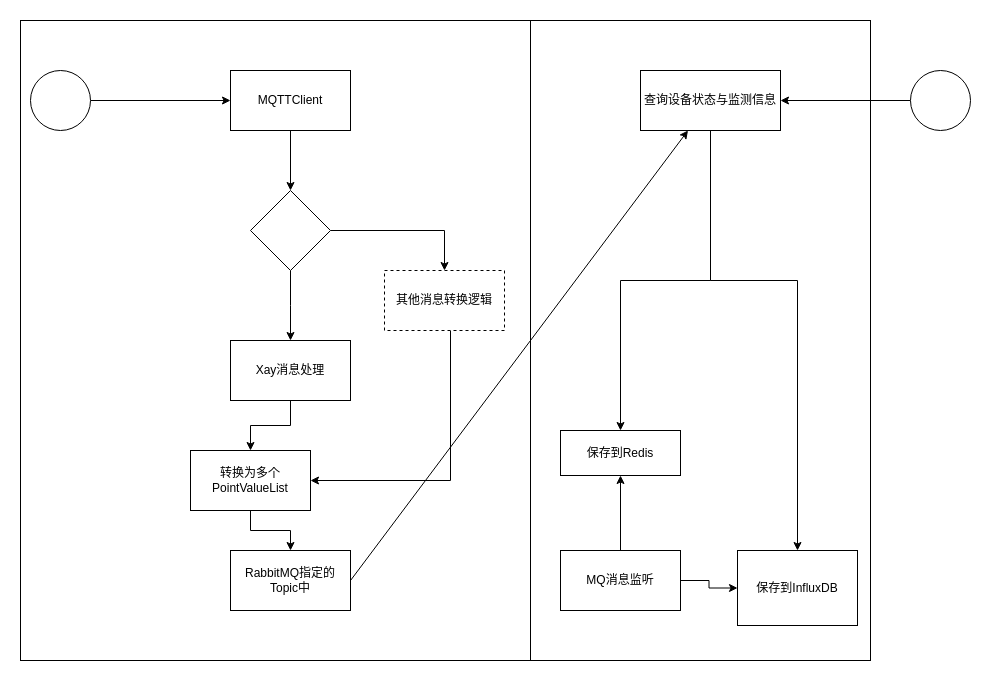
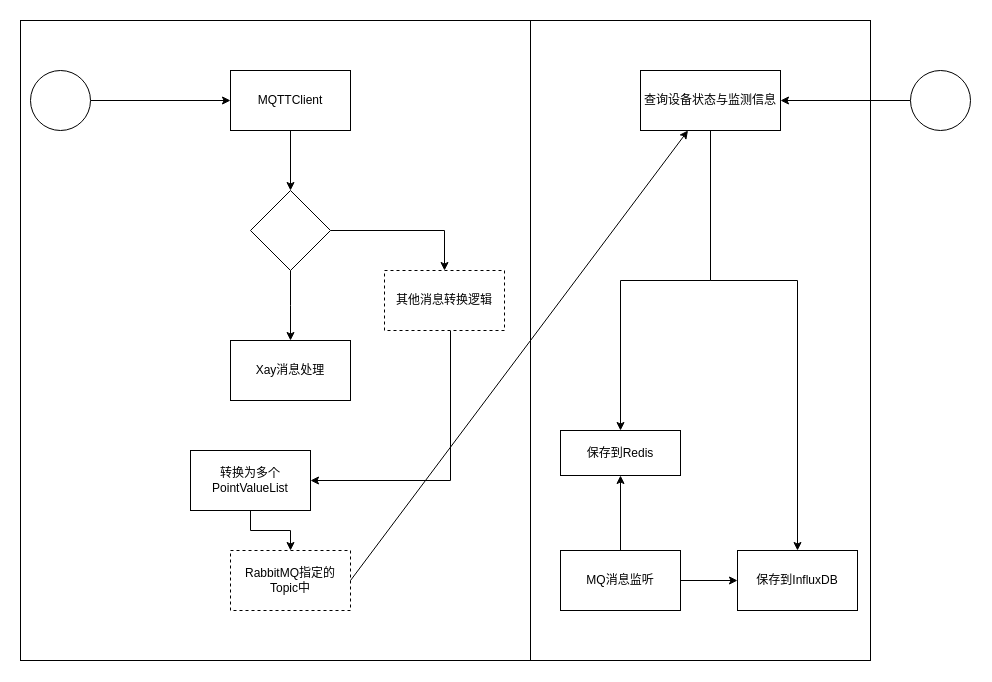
(275, 426) -> none
(291, 581) -> (291, 581)
(798, 588) -> (798, 581)
